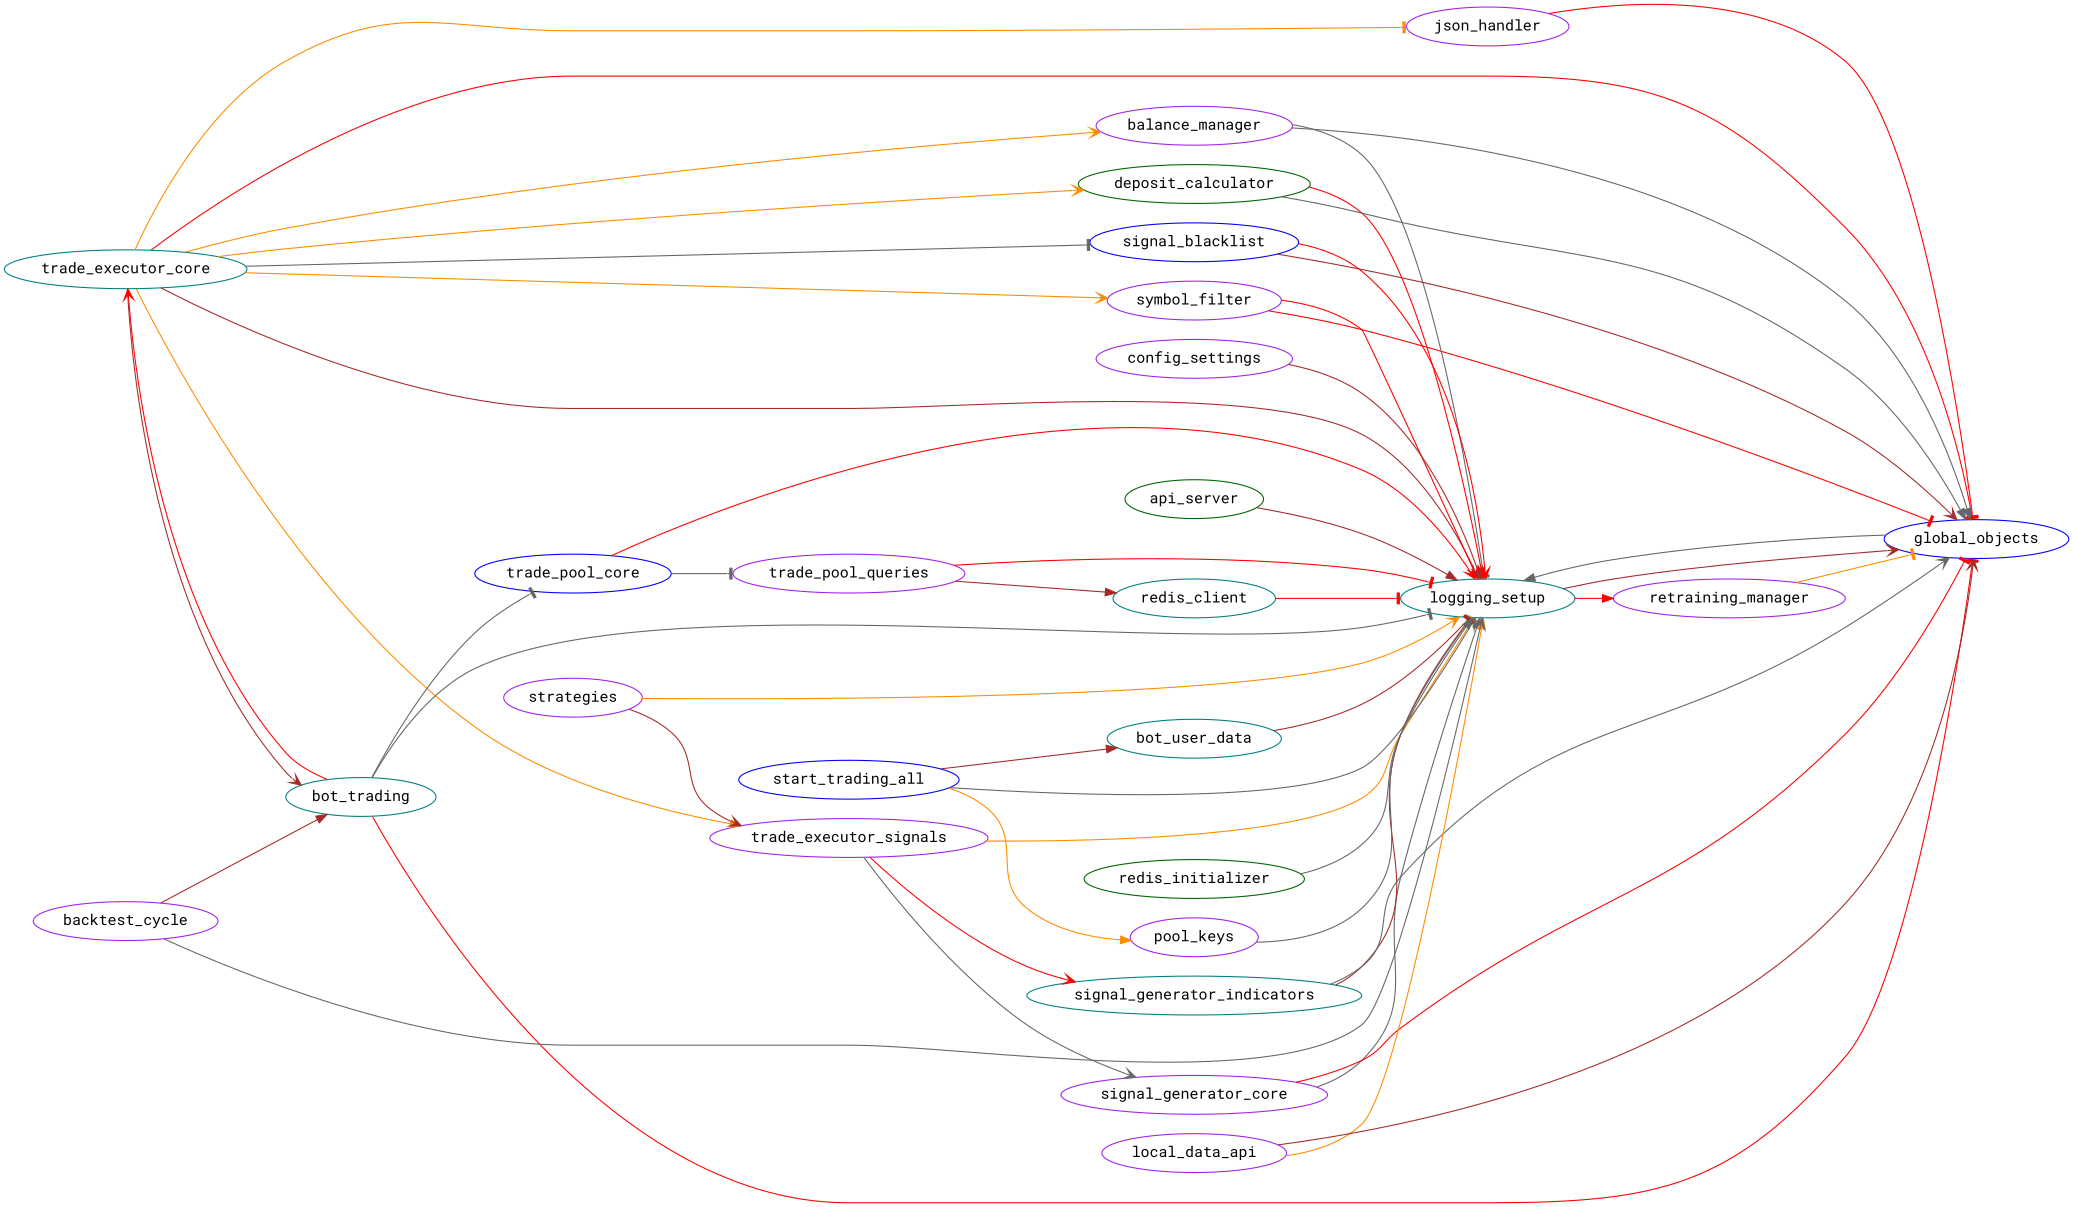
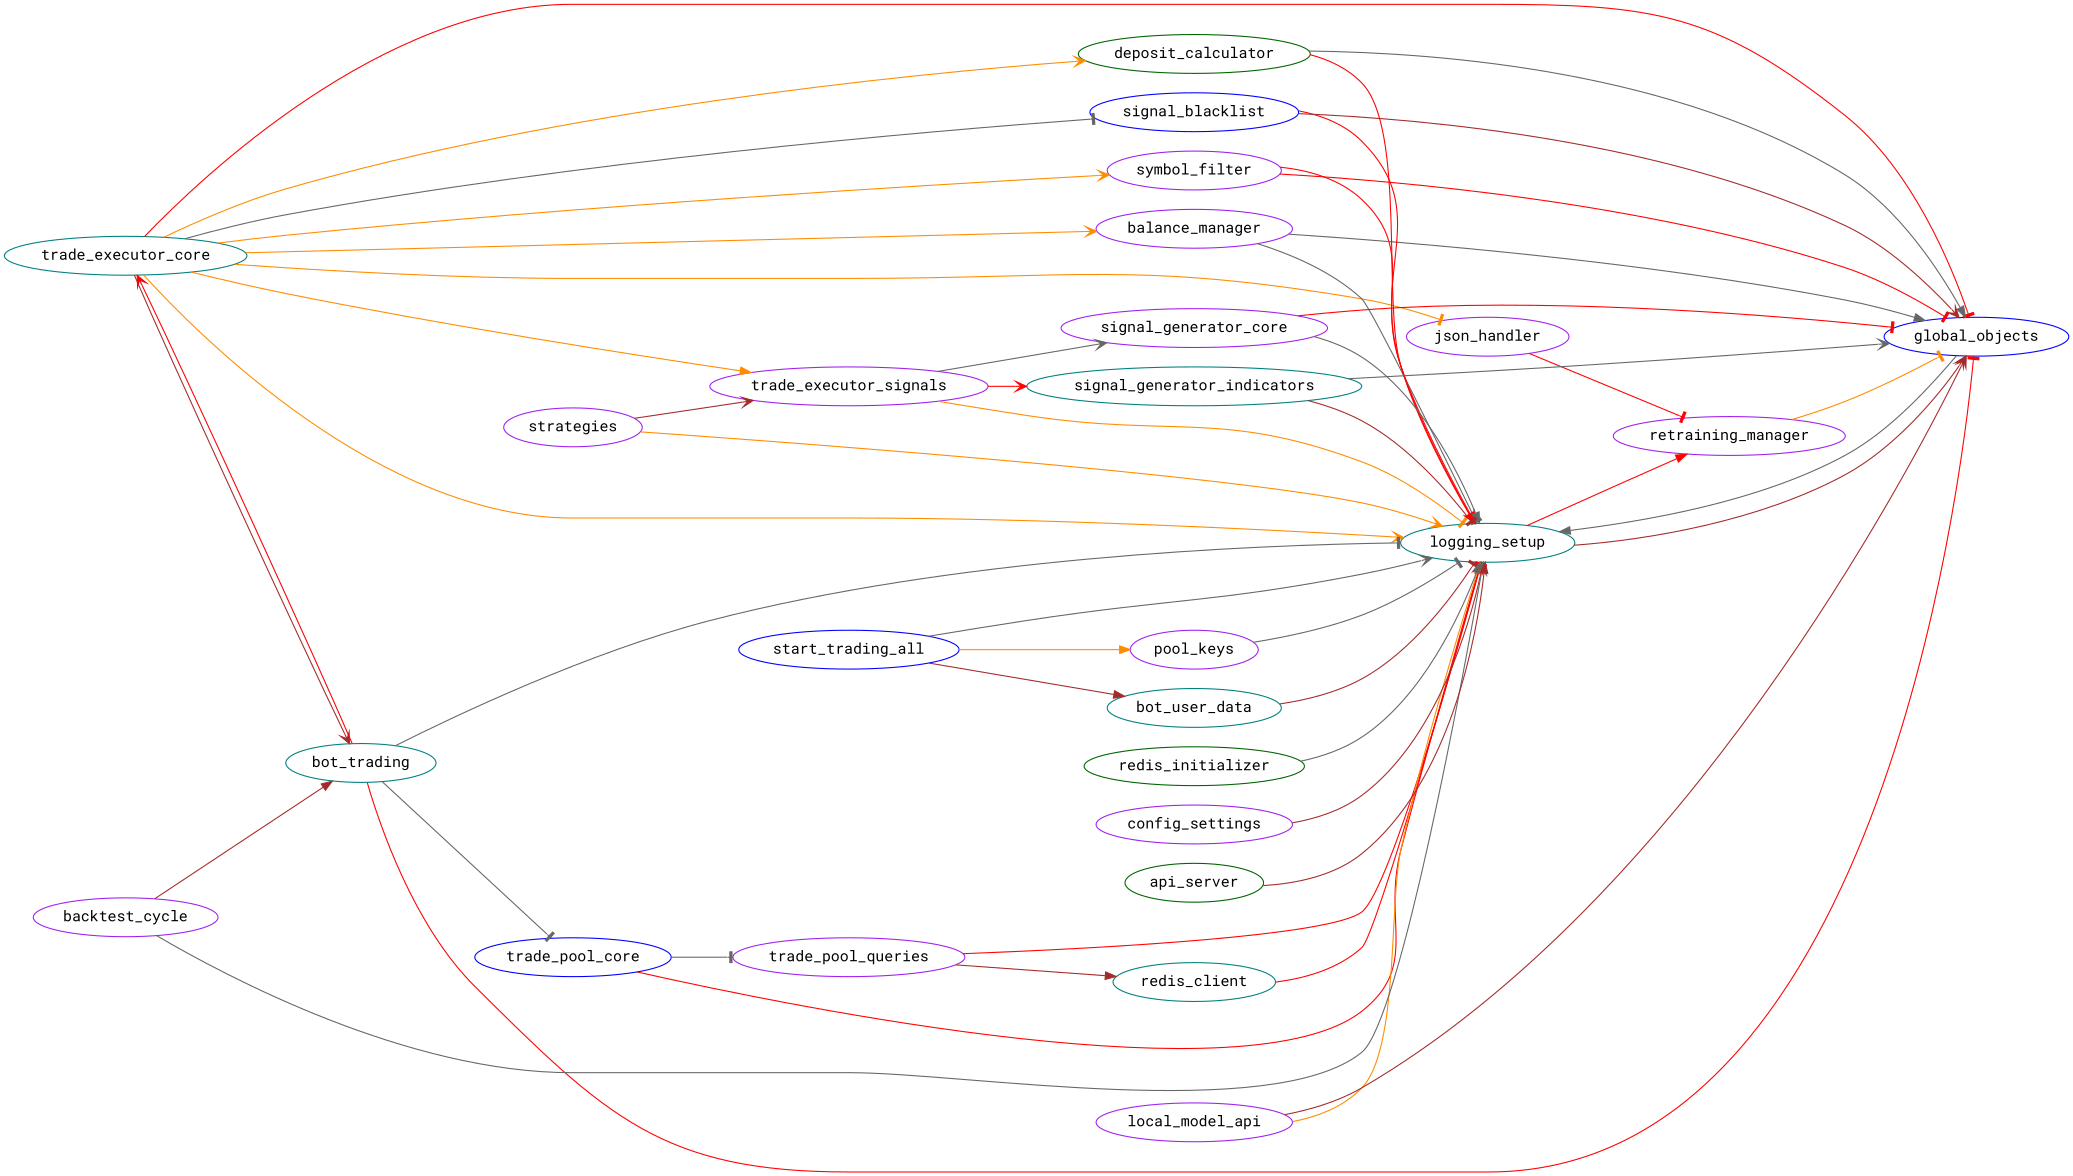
(1888, 132) -> (1604, 385)
(842, 408) -> (730, 518)
(1194, 1153) -> (1194, 1122)
